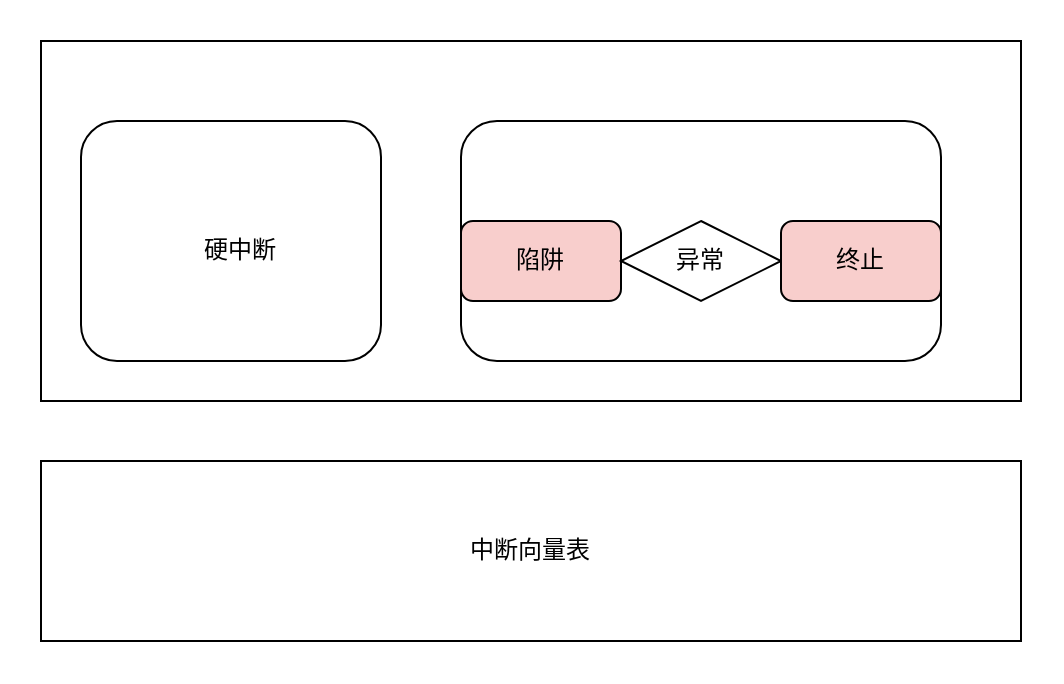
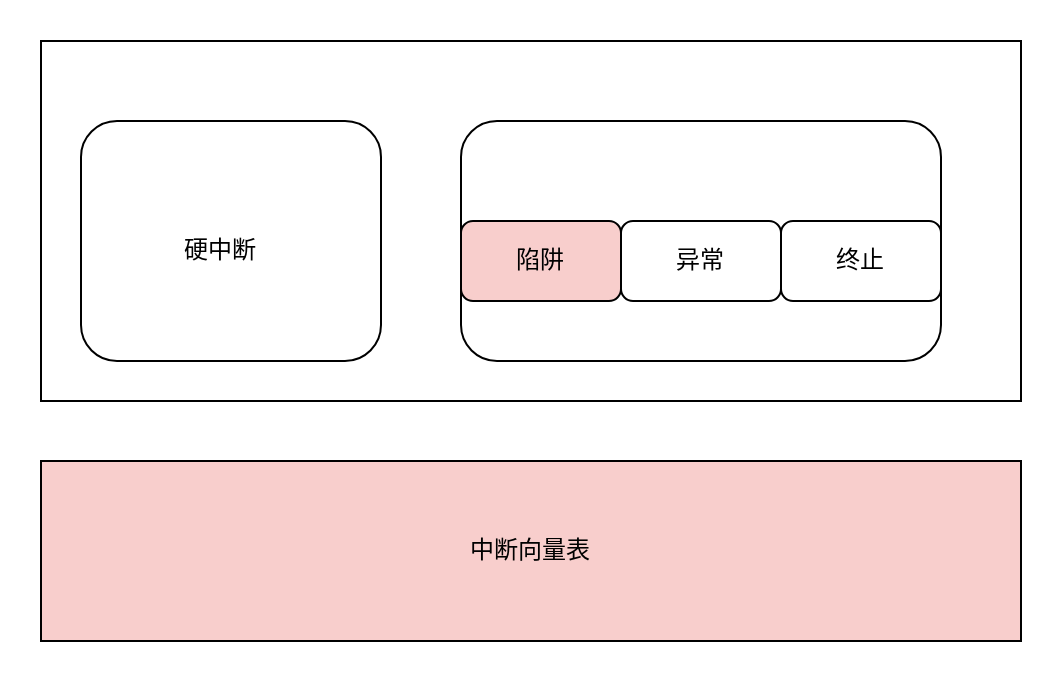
(241, 251) -> (221, 251)
(701, 261) -> (701, 261)
(861, 261) -> (861, 261)
(531, 551) -> (531, 551)
